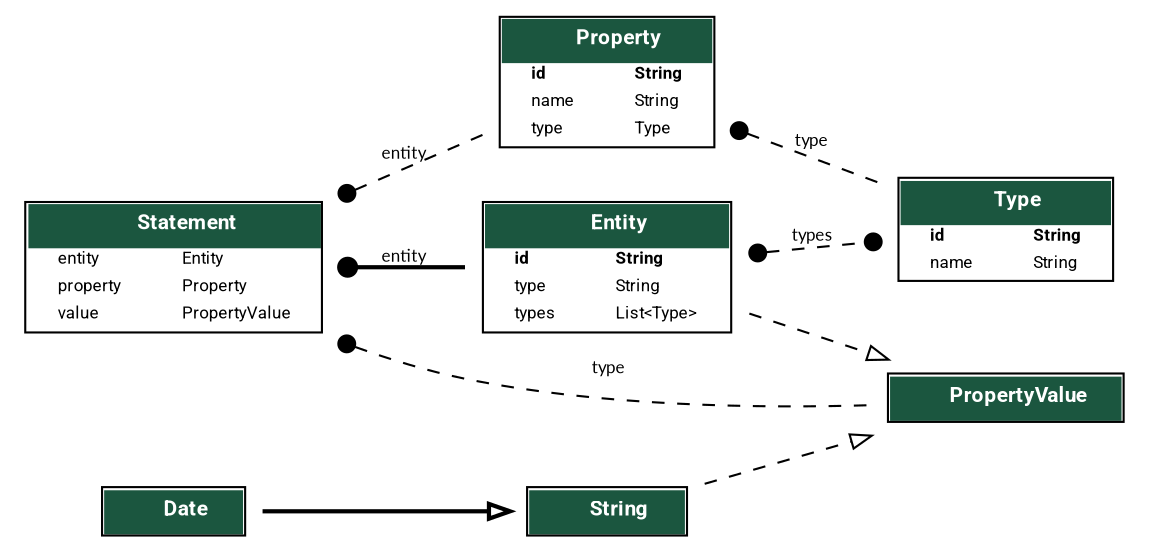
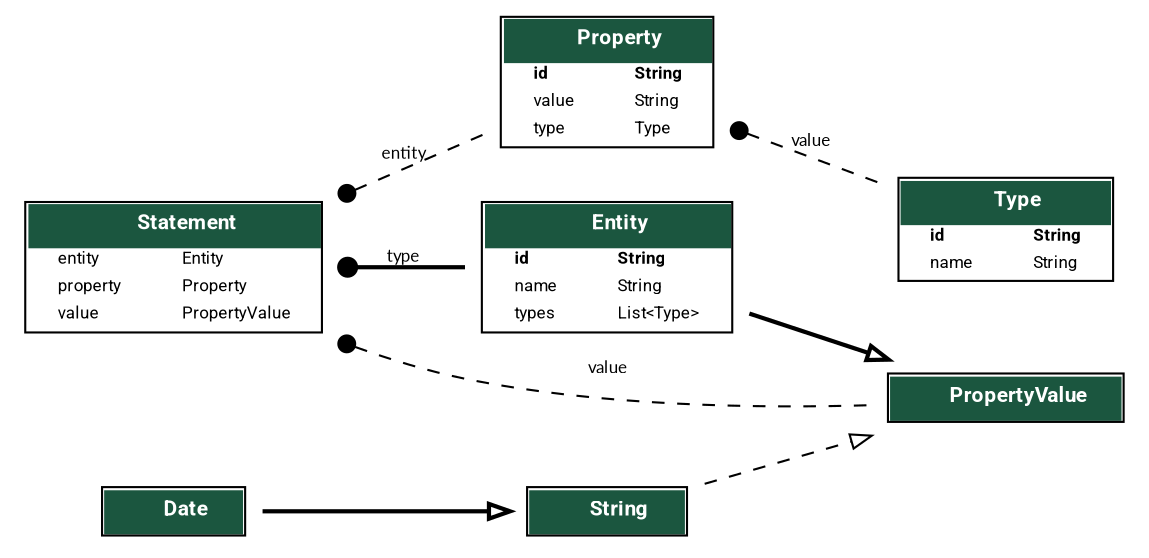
(553, 101) -> (554, 101)
(810, 142) -> (810, 142)
(816, 247) -> none
(402, 258) -> (402, 258)
(531, 286) -> (537, 286)
(809, 333) -> (809, 333)
(607, 369) -> (607, 369)
